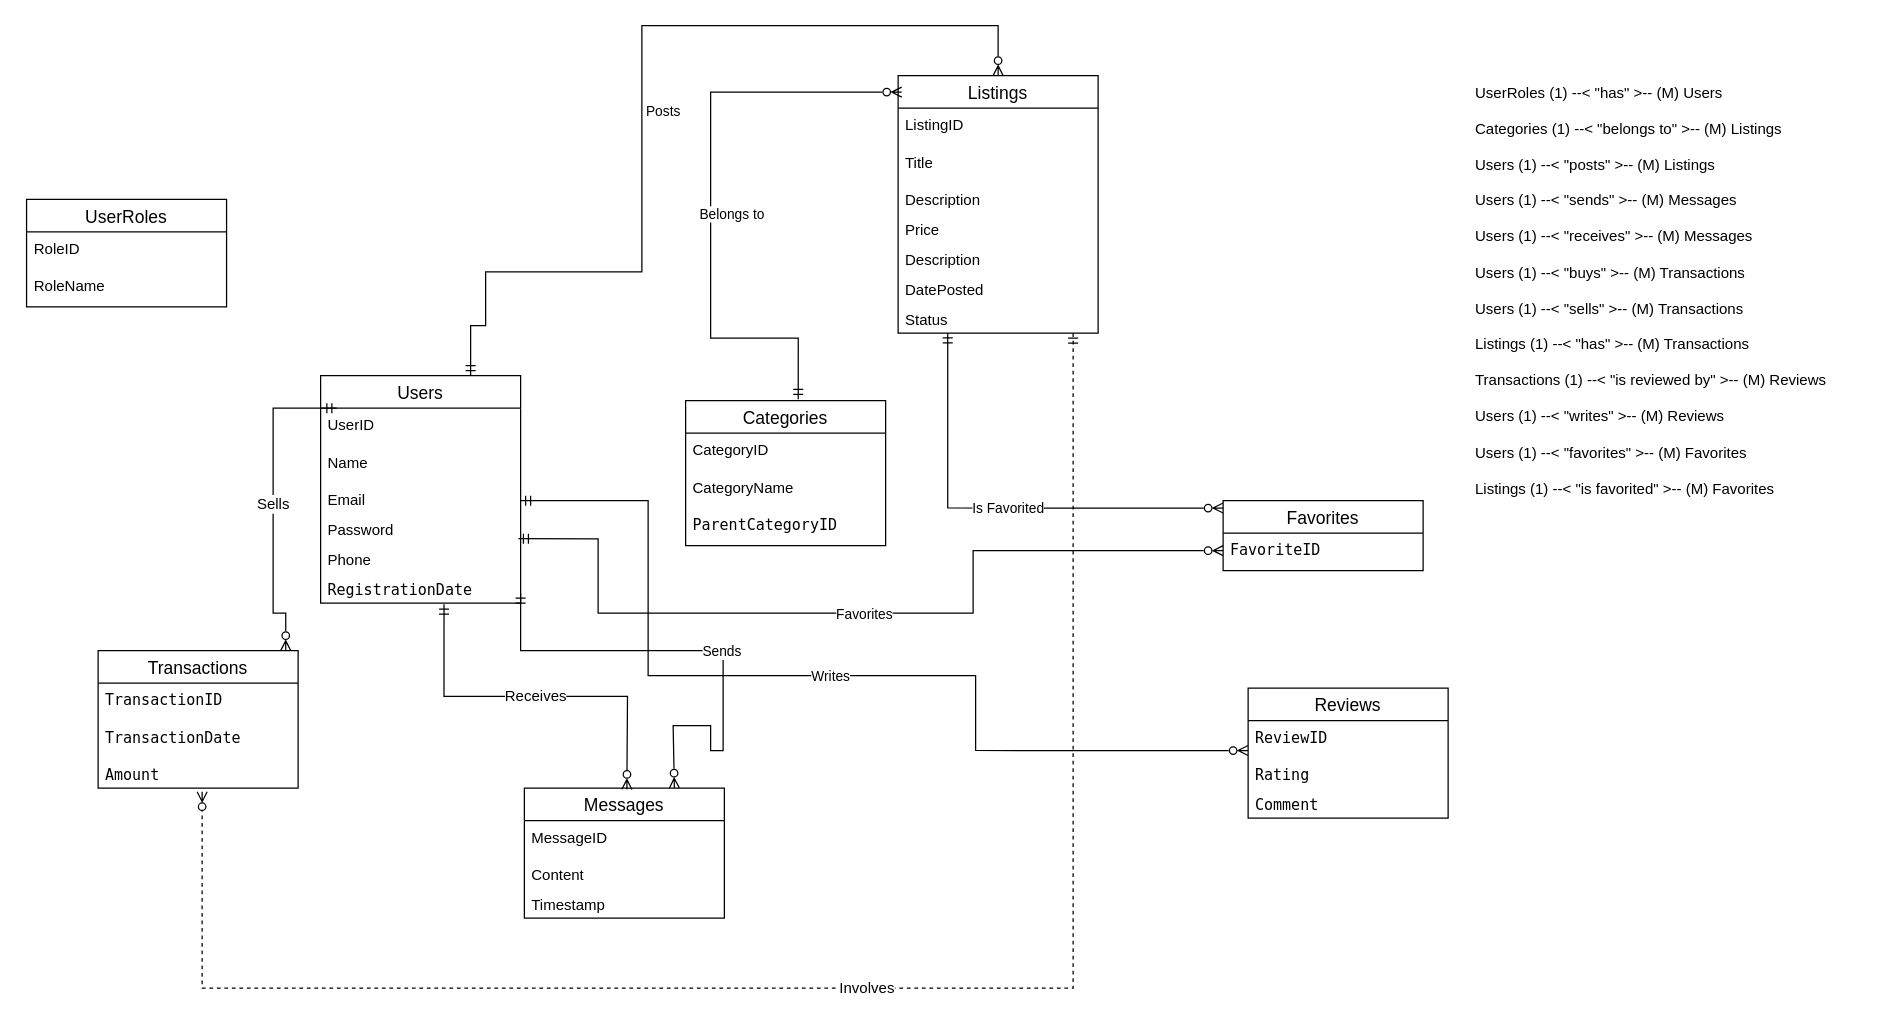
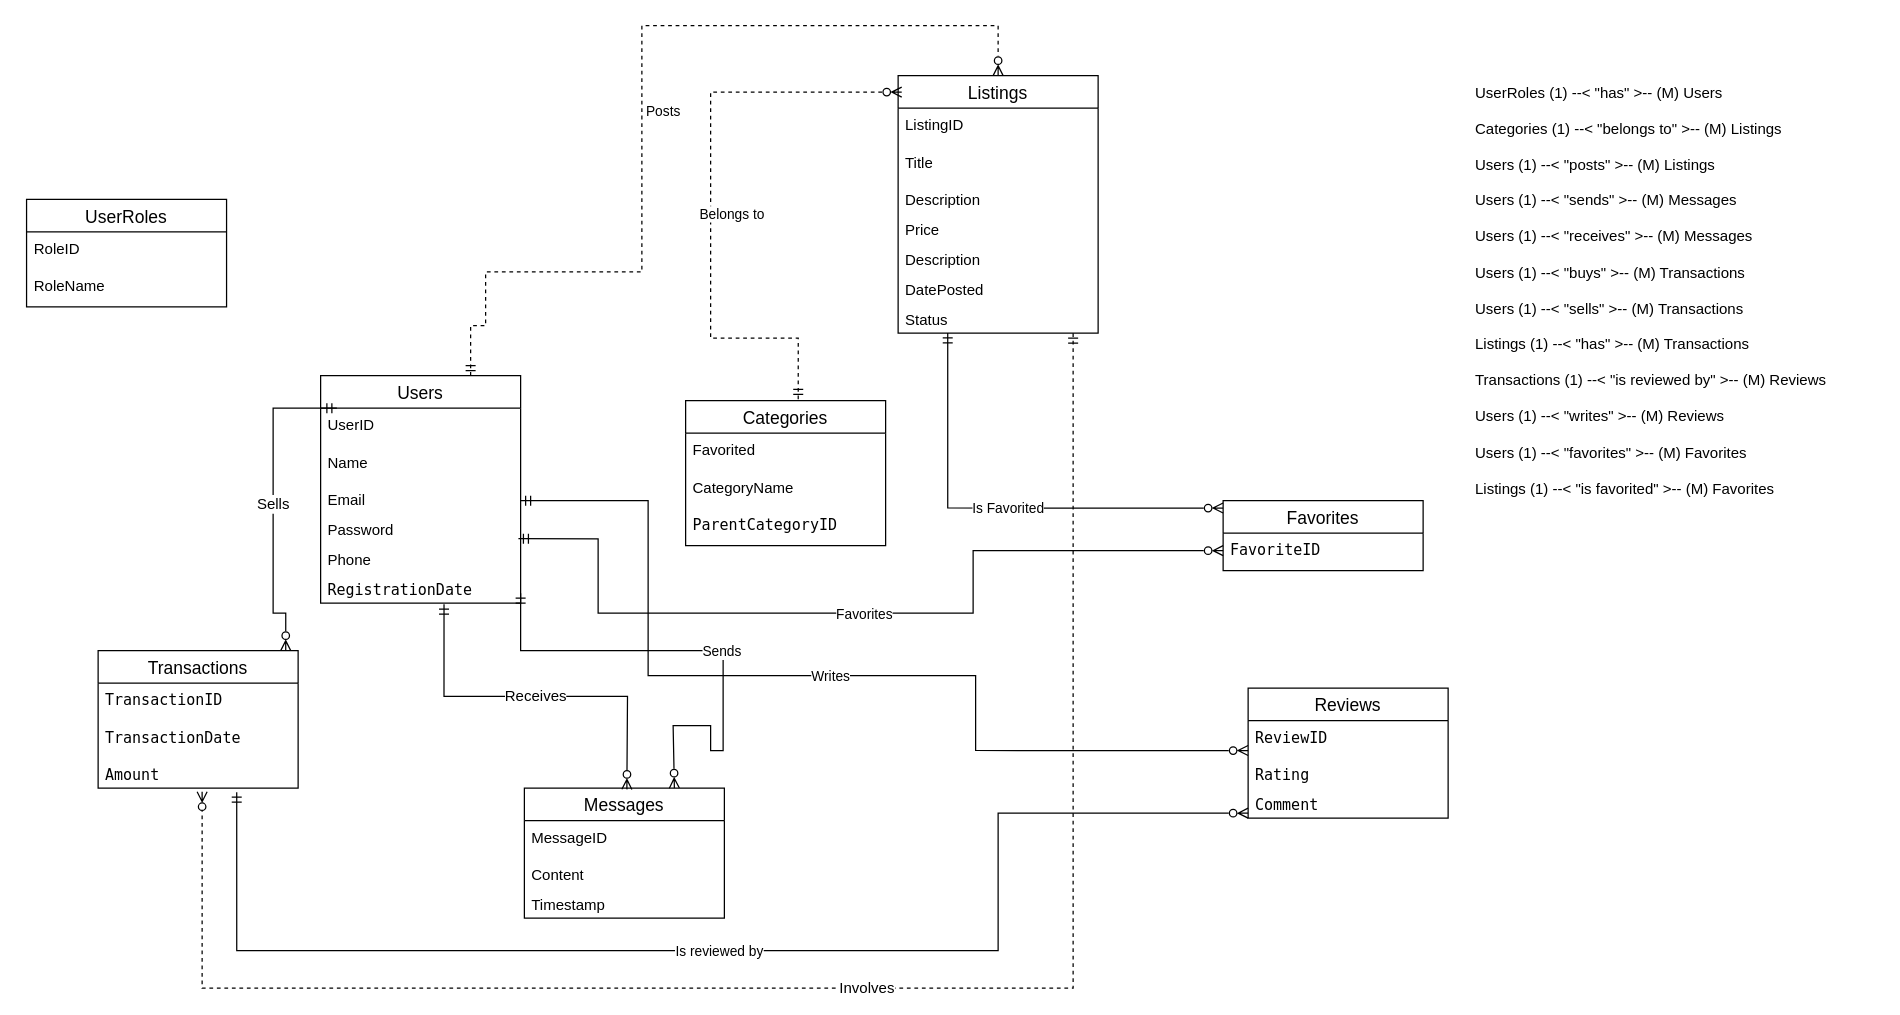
(642, 92) -> (642, 92)
(737, 92) -> (737, 92)
(735, 451) -> (729, 451)
none -> (722, 951)
